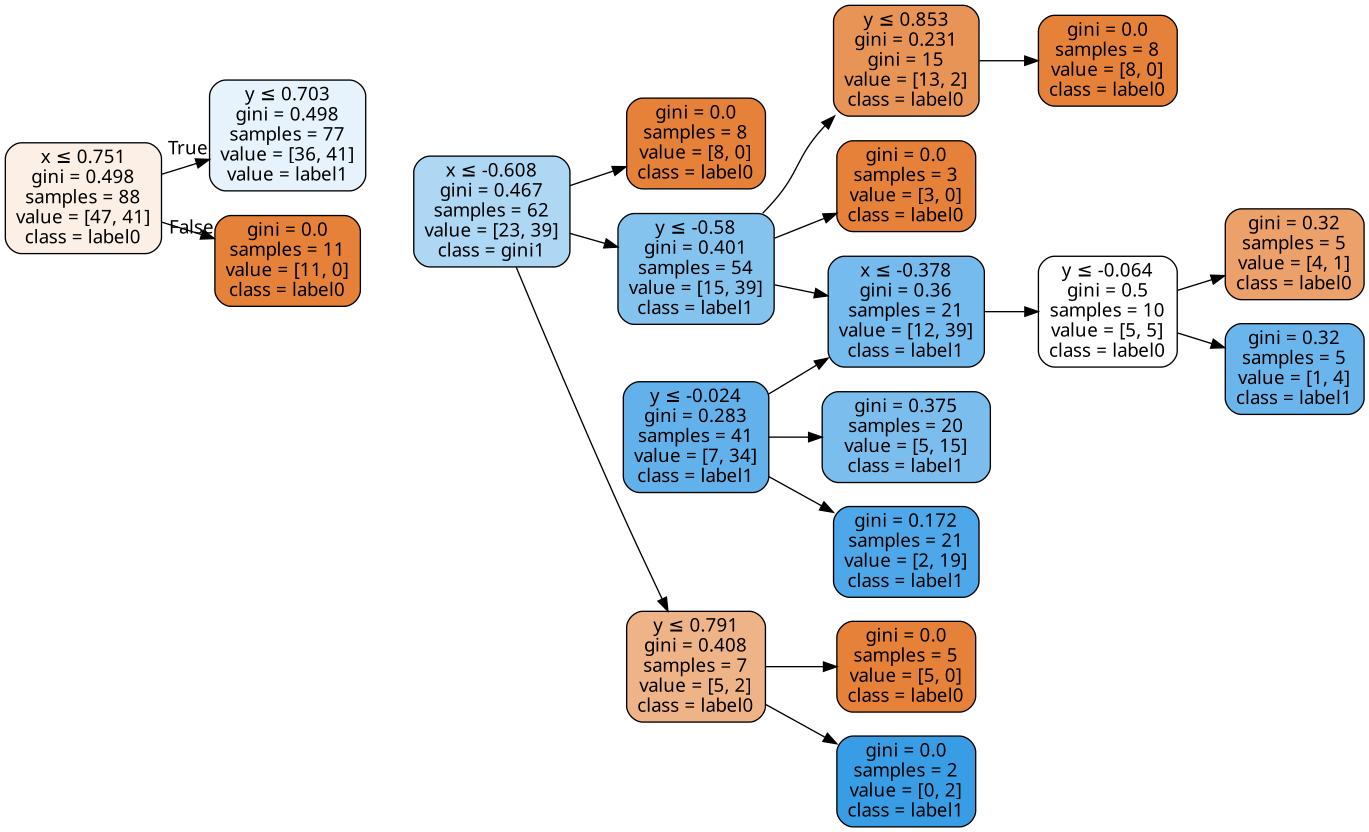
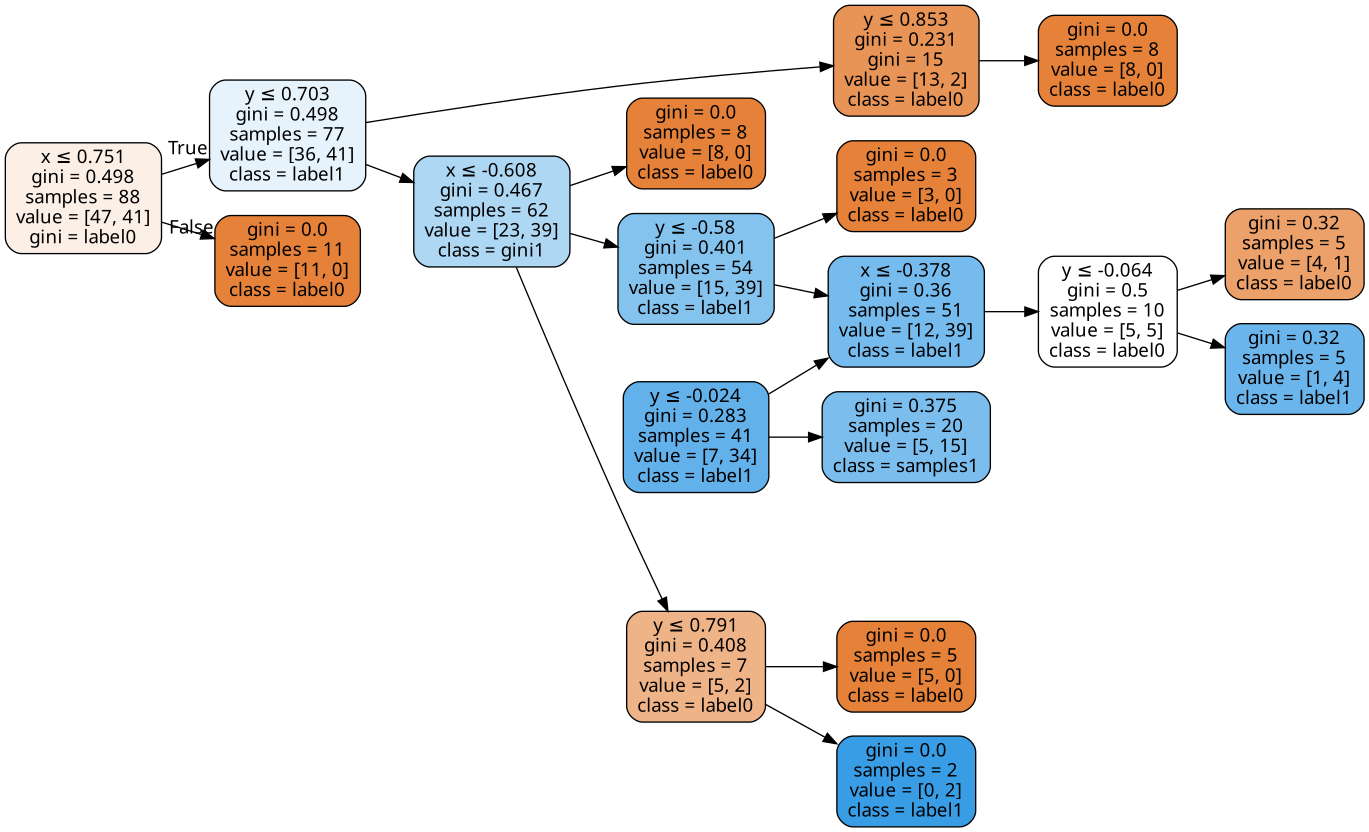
(795, 170) -> (592, 89)
none -> (383, 171)
(288, 175) -> (288, 175)
(83, 238) -> (83, 238)
(906, 311) -> (906, 311)
(906, 466) -> (906, 466)
(906, 552) -> none
